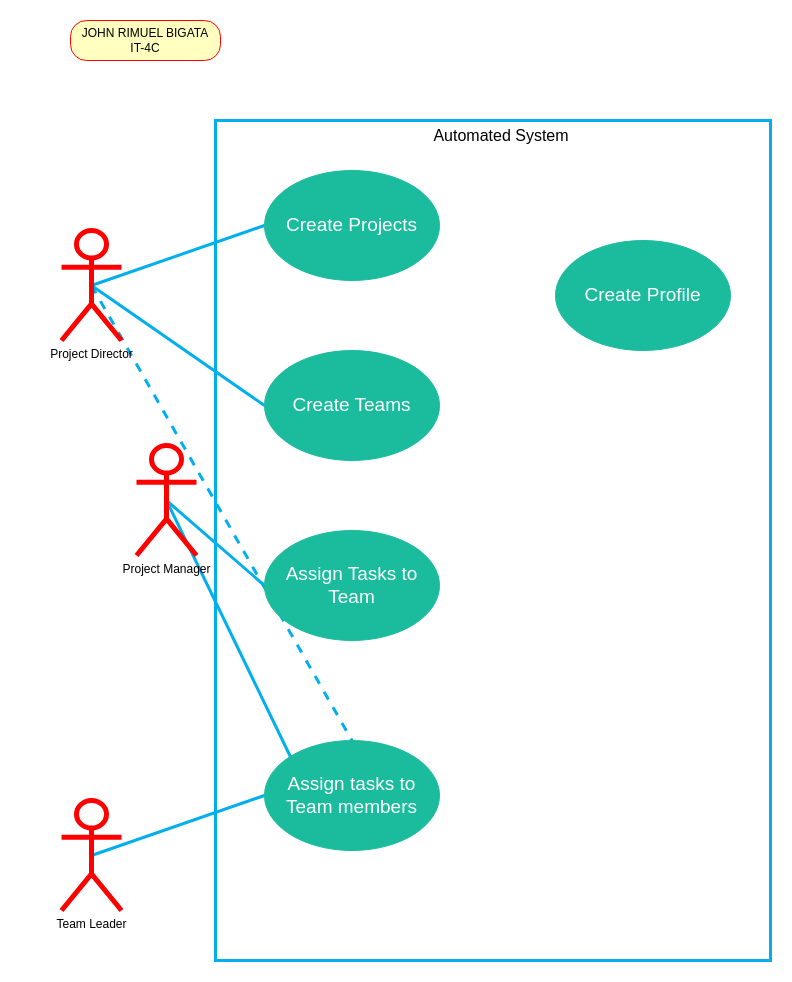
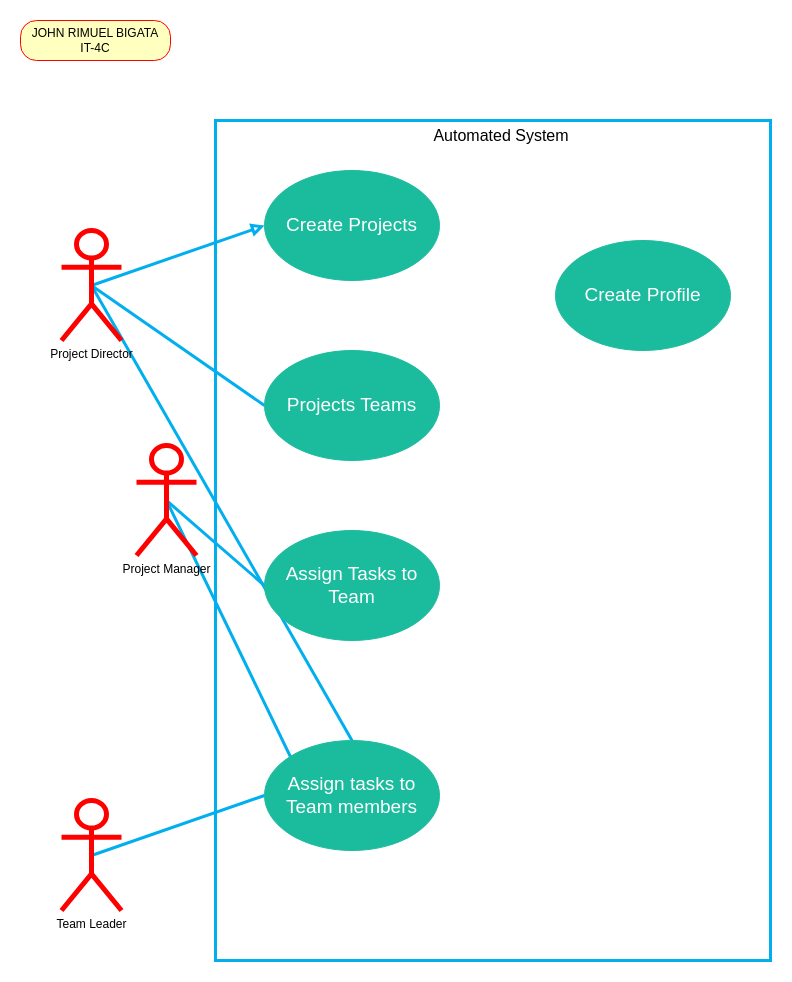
(146, 41) -> (96, 41)
(257, 228) -> (251, 230)
(352, 406) -> (352, 406)
(177, 435) -> (177, 435)
